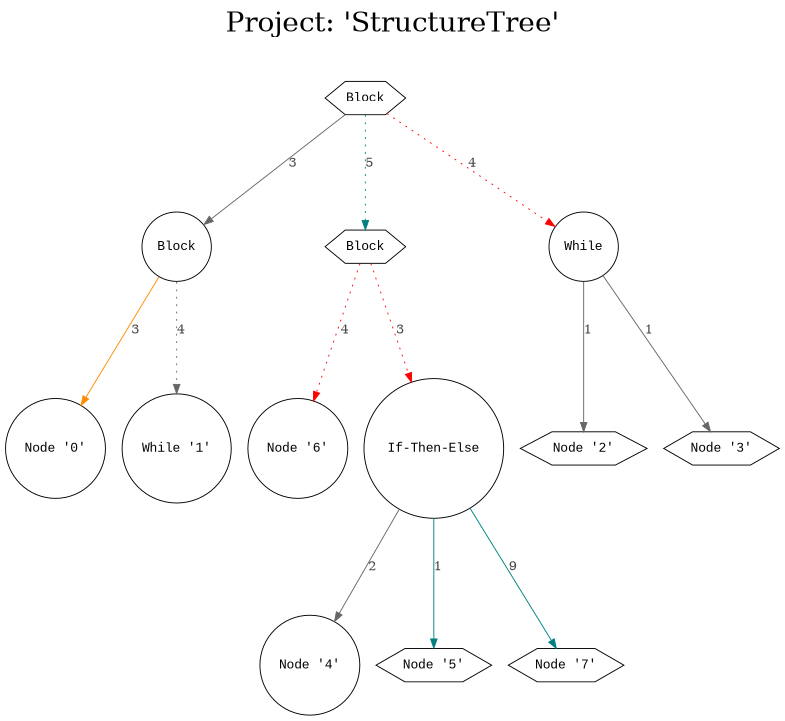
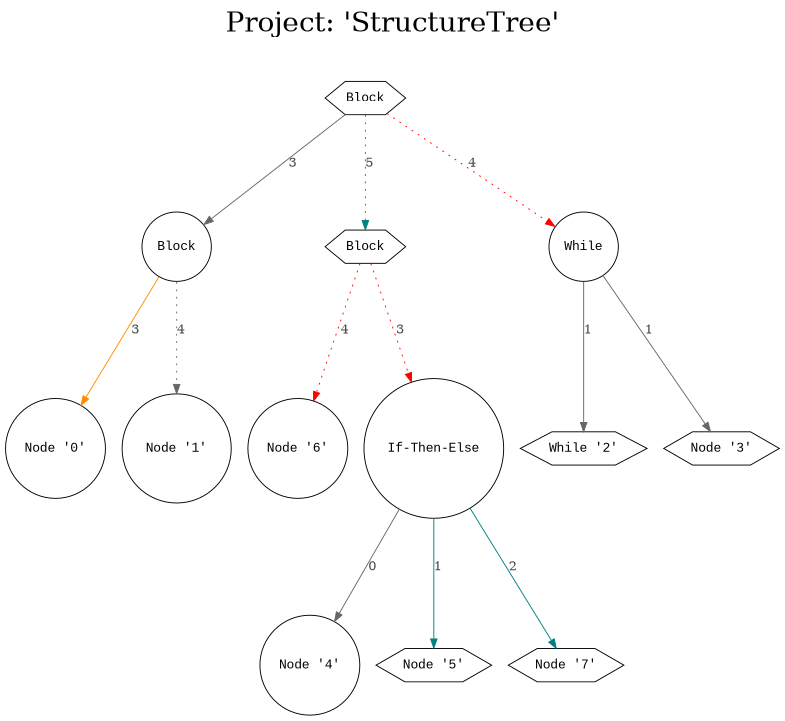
(177, 448) -> (177, 448)
(584, 448) -> (584, 448)
(373, 567) -> (373, 567)
(513, 567) -> (513, 567)
